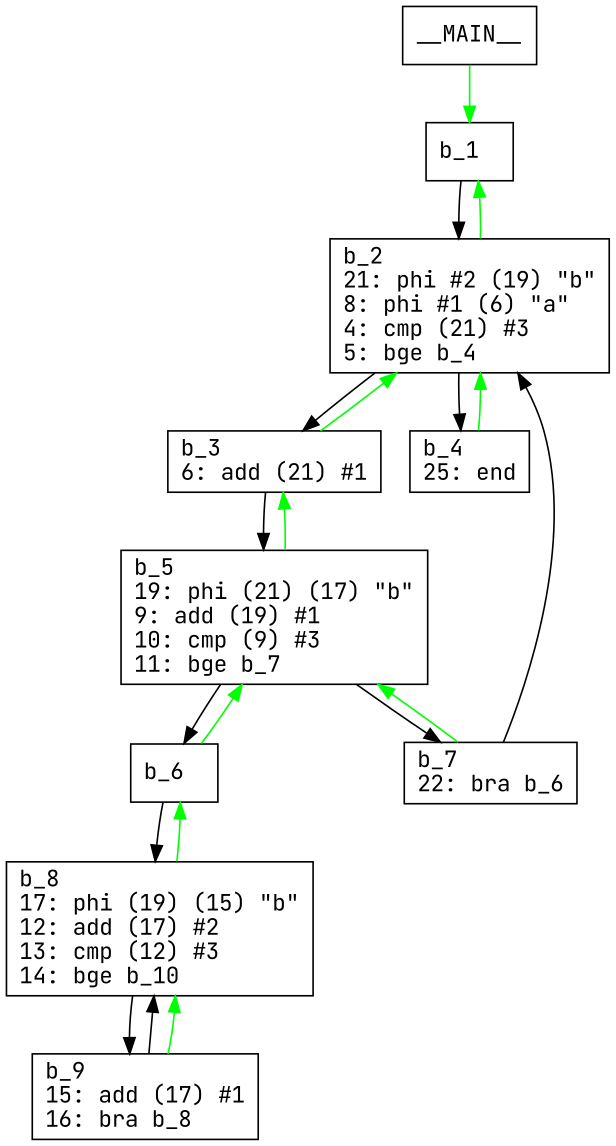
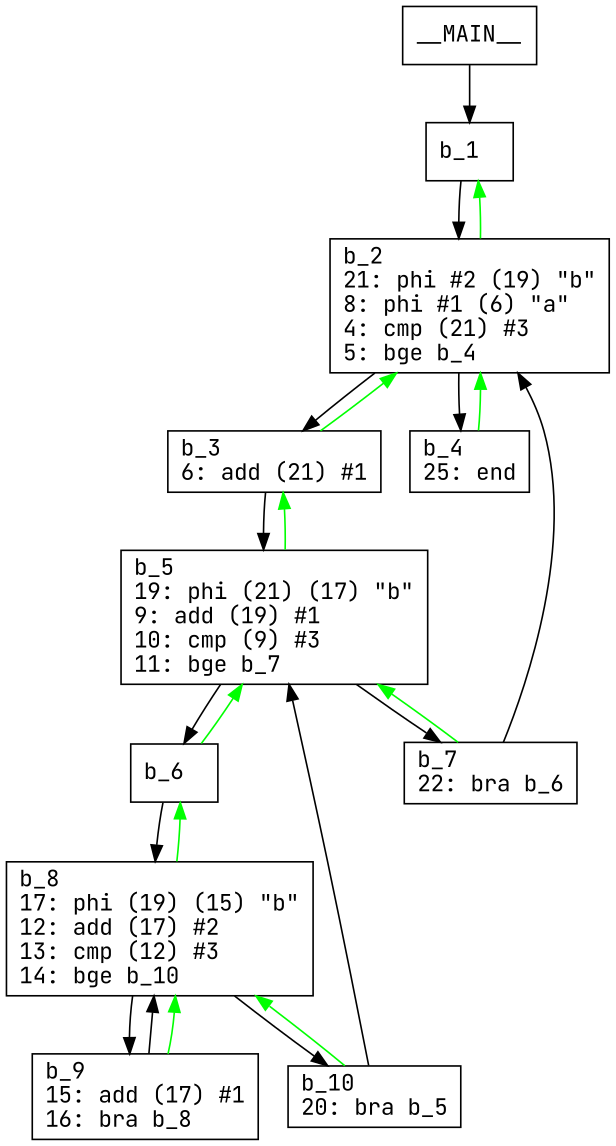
(470, 86) -> (470, 86)
none -> (374, 1097)
